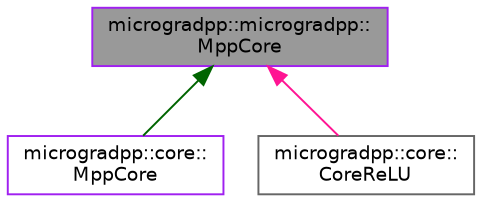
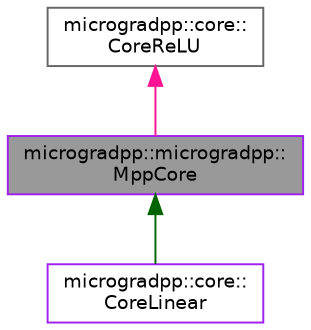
(310, 108) -> (155, 111)
(116, 165) -> (155, 293)
